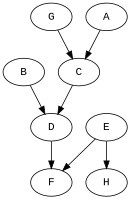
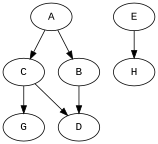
none -> (63, 41)
(63, 41) -> (24, 96)
(51, 182) -> none
